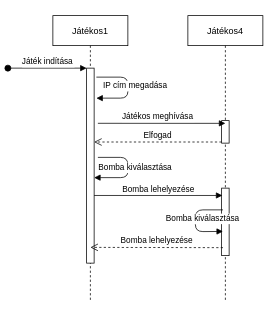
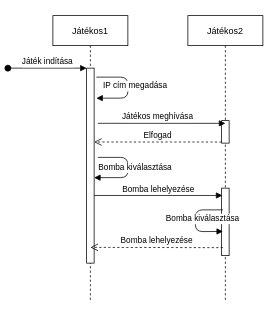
(225, 31) -> (225, 31)
